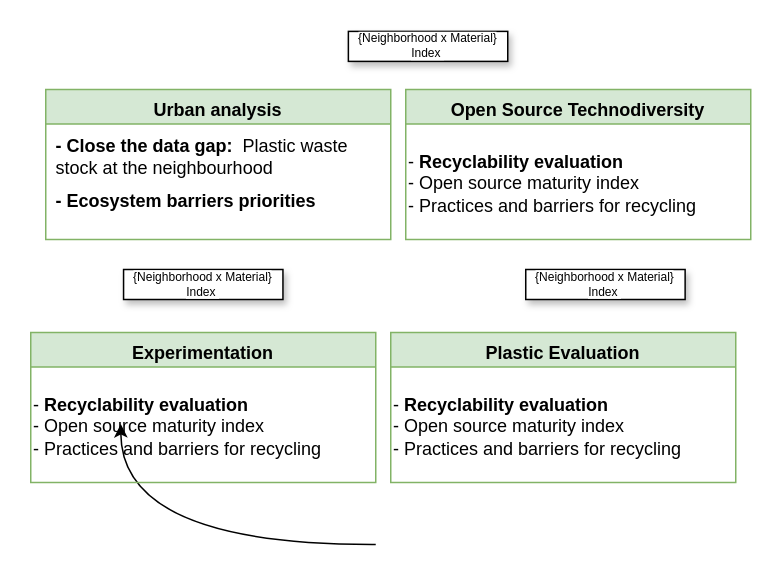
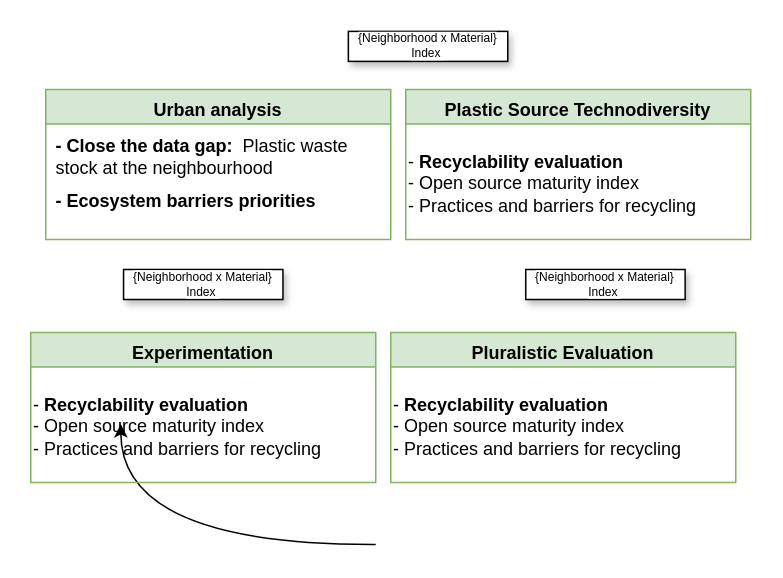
(578, 110) -> (578, 110)
(563, 353) -> (563, 353)
